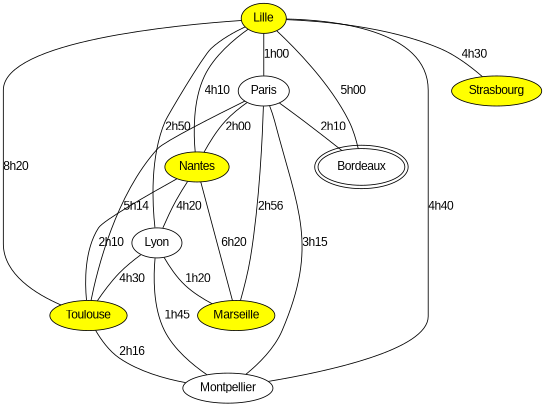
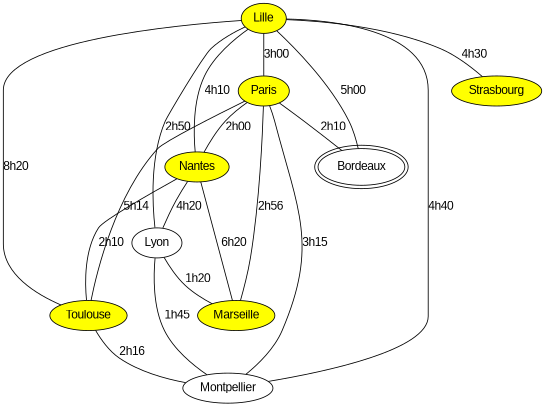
(277, 55) -> (277, 55)
(264, 91) -> (264, 91)
(117, 276) -> none
